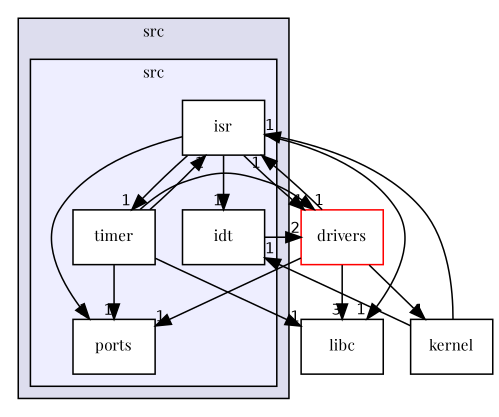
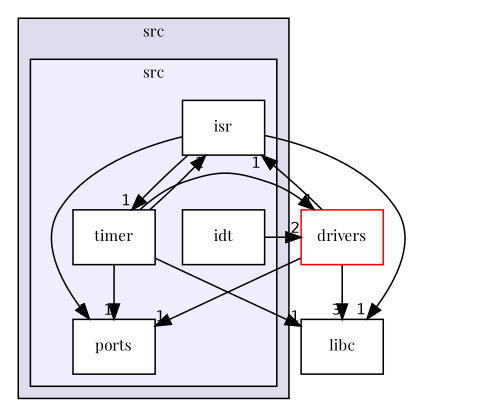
(258, 169) -> none
(224, 183) -> none
(452, 347) -> none
